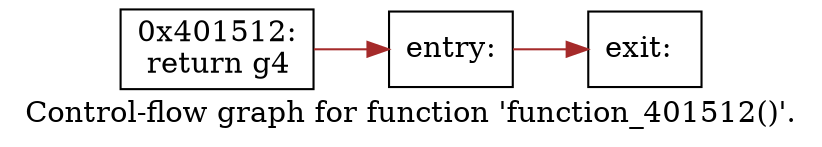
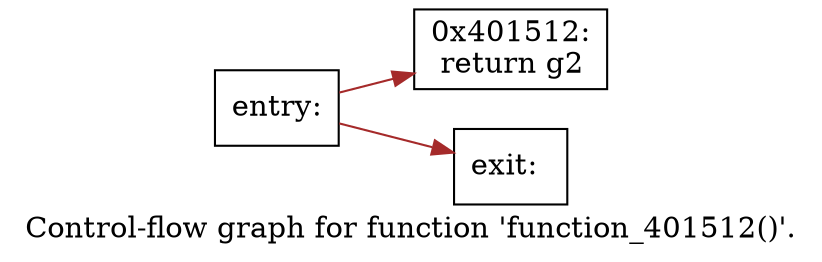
(341, 49) -> (366, 86)
(214, 64) -> (508, 64)
